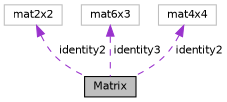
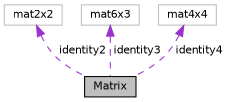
(198, 51) -> (198, 51)
